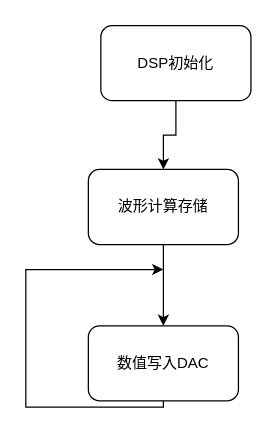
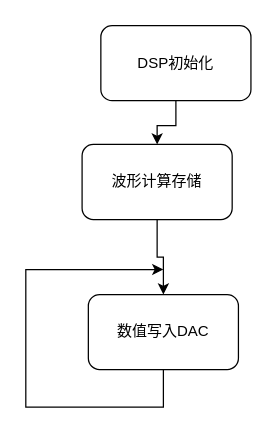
(163, 207) -> (157, 182)
(163, 363) -> (163, 332)
